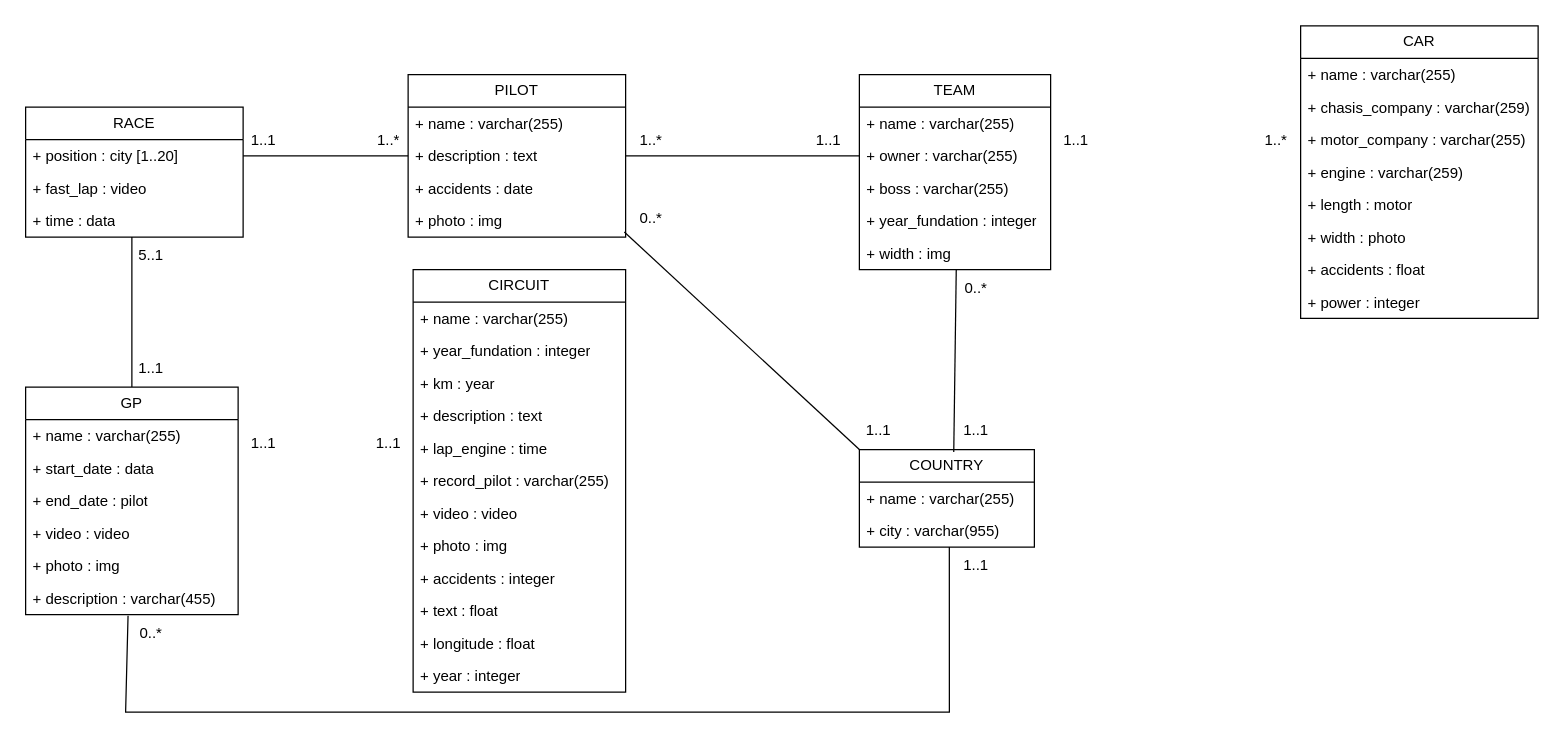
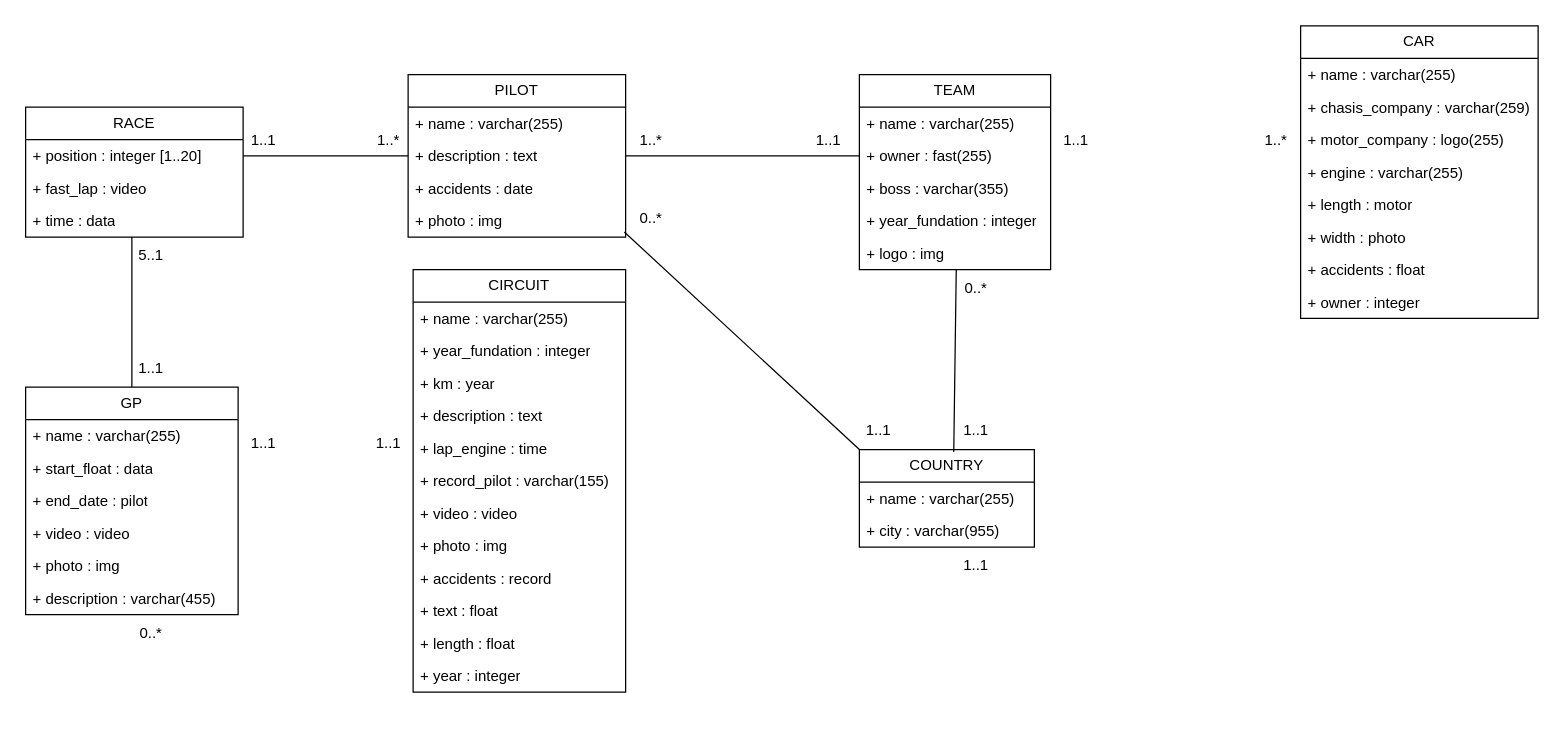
(1421, 150) -> (1412, 141)
(119, 157) -> (131, 157)
(951, 157) -> (939, 157)
(1395, 173) -> (1395, 173)
(947, 190) -> (947, 190)
(910, 255) -> (906, 255)
(1370, 303) -> (1370, 303)
(105, 470) -> (107, 470)
(521, 491) -> (521, 491)
(497, 580) -> (495, 580)
(487, 645) -> (476, 645)
(572, 712) -> none
